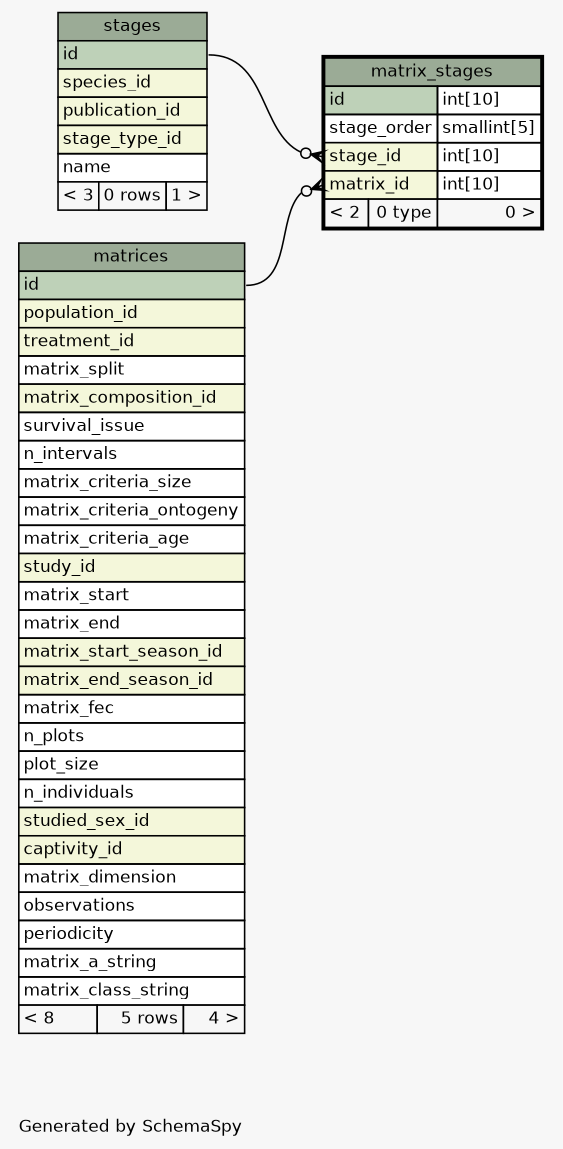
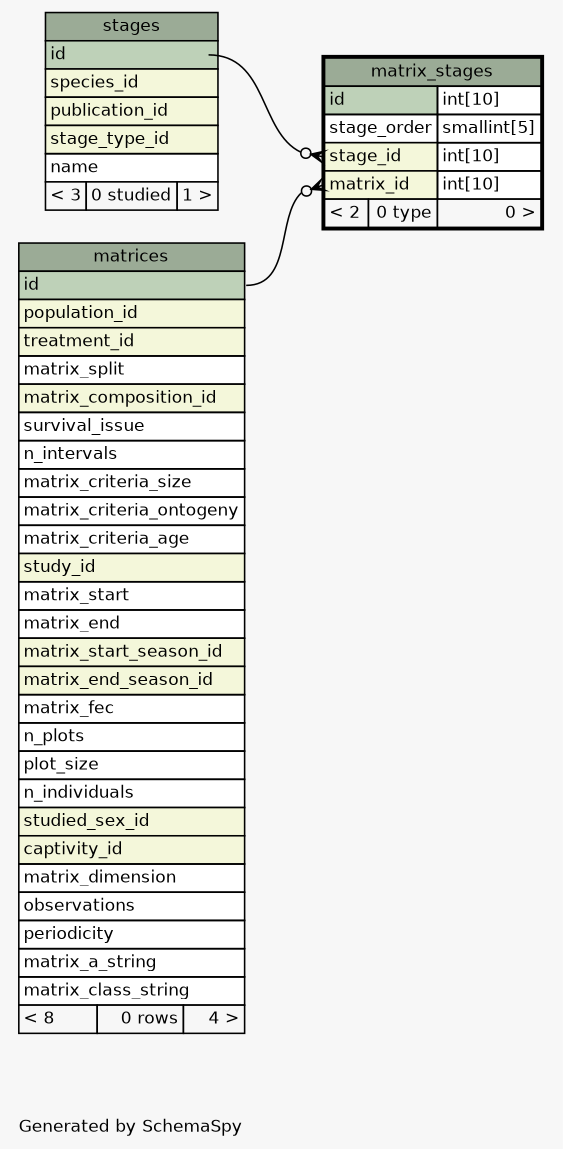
(133, 195) -> (132, 195)
(150, 1018) -> (150, 1018)
